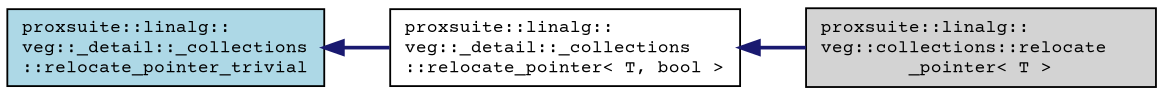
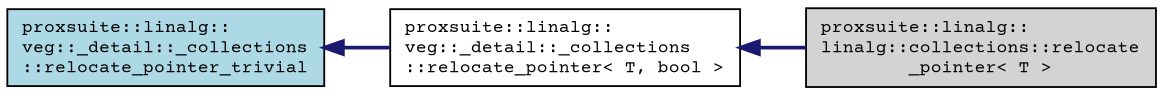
(981, 48) -> (981, 48)
